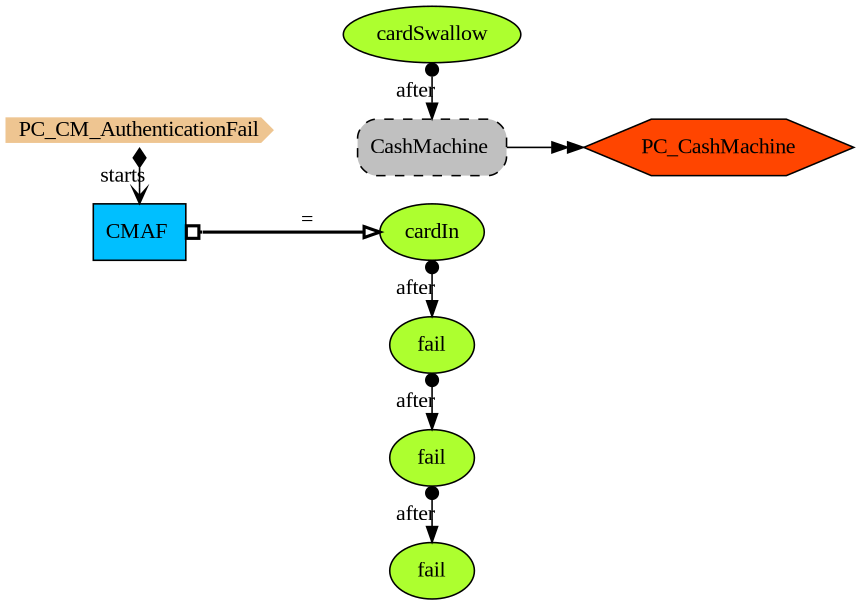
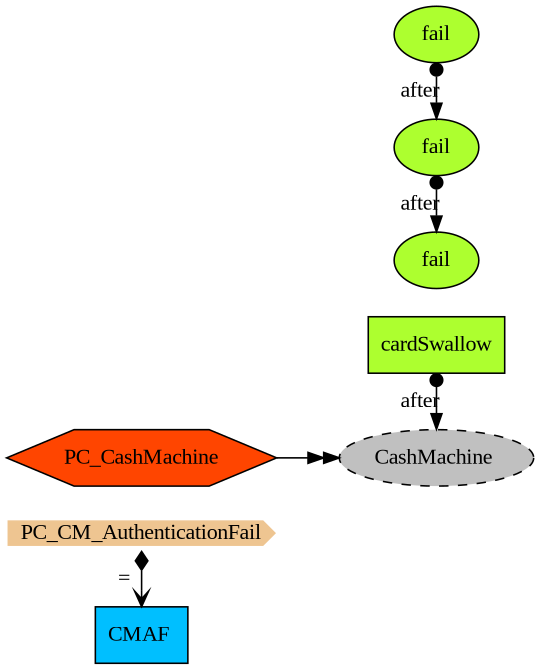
(432, 34) -> (436, 345)
(432, 147) -> (436, 458)
(529, 147) -> (292, 458)
(123, 176) -> (125, 579)
(432, 232) -> none
